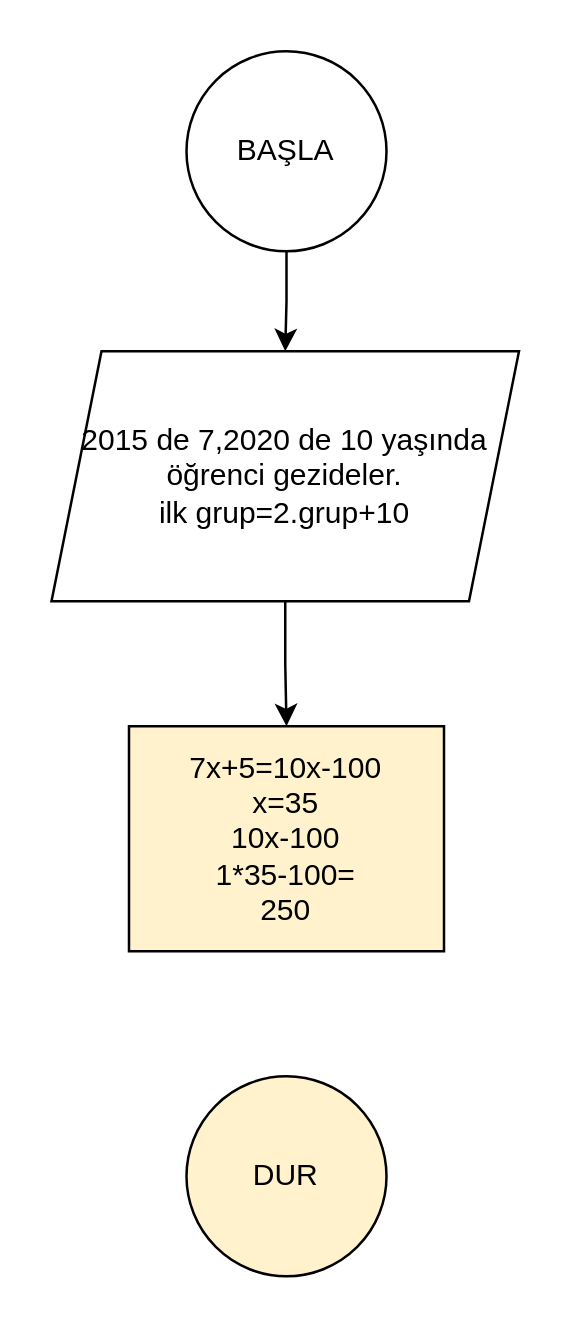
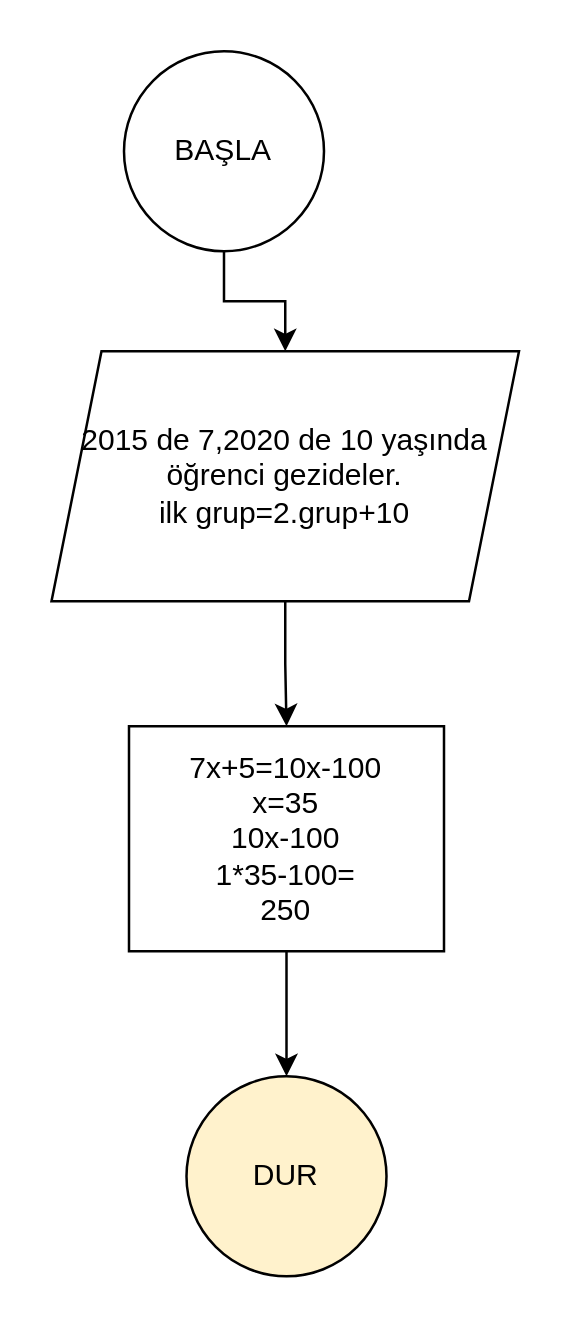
(286, 151) -> (224, 151)
(286, 839) -> (286, 839)
none -> (286, 1005)
